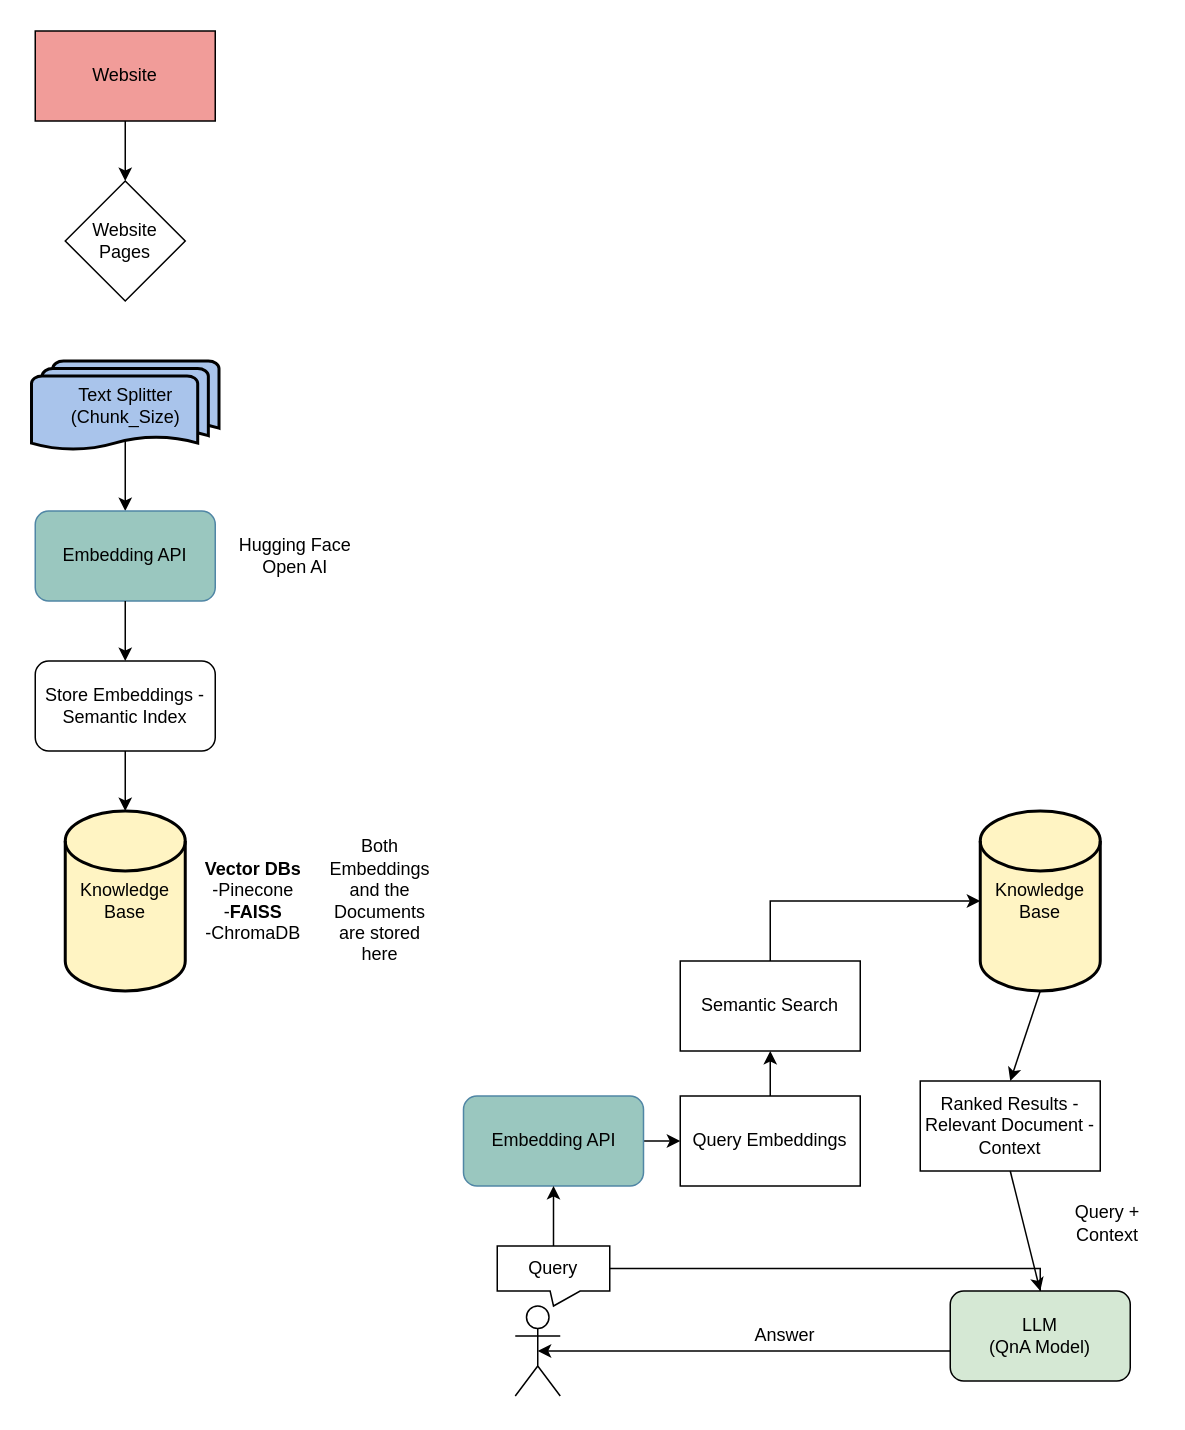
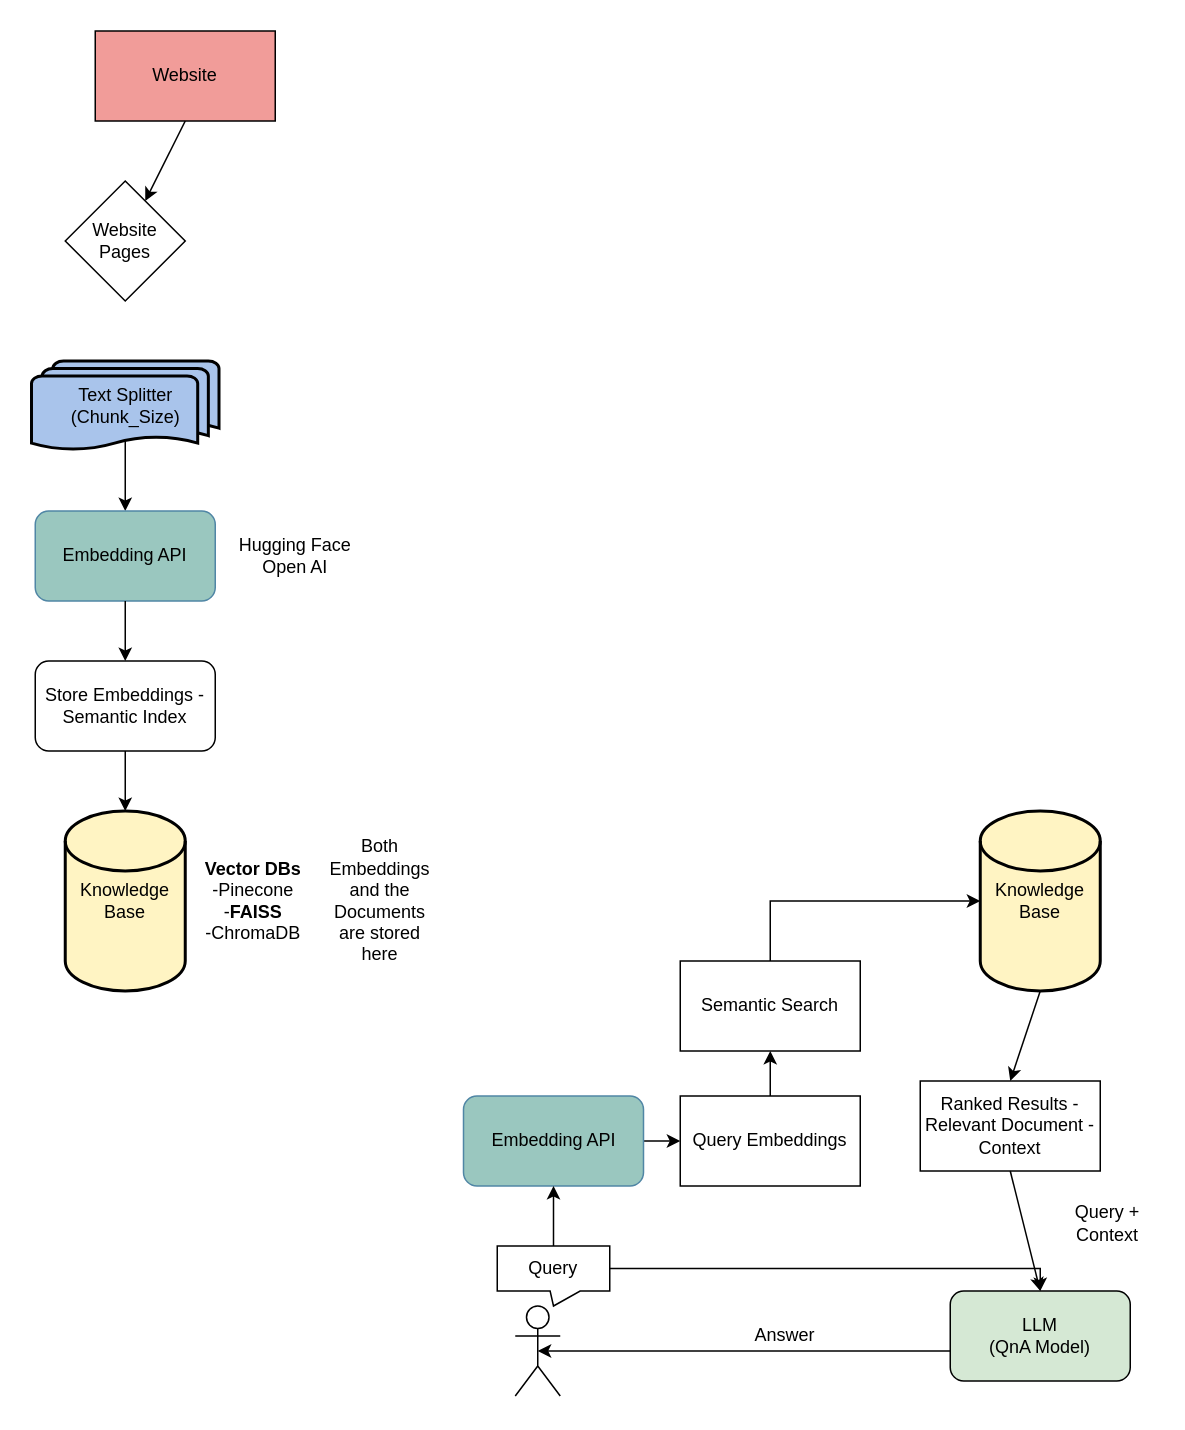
(125, 76) -> (185, 76)
(1040, 1284) -> (1040, 1280)
